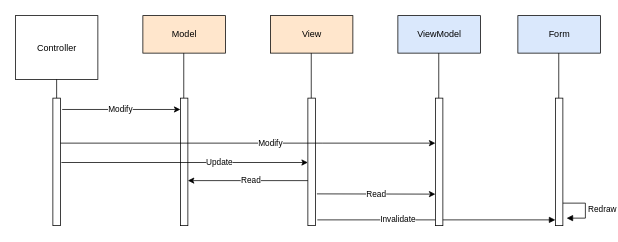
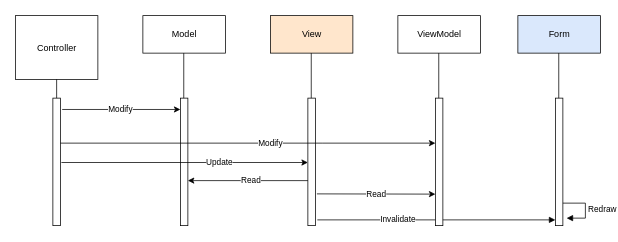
(184, 34) -> (184, 34)
(439, 34) -> (439, 34)
